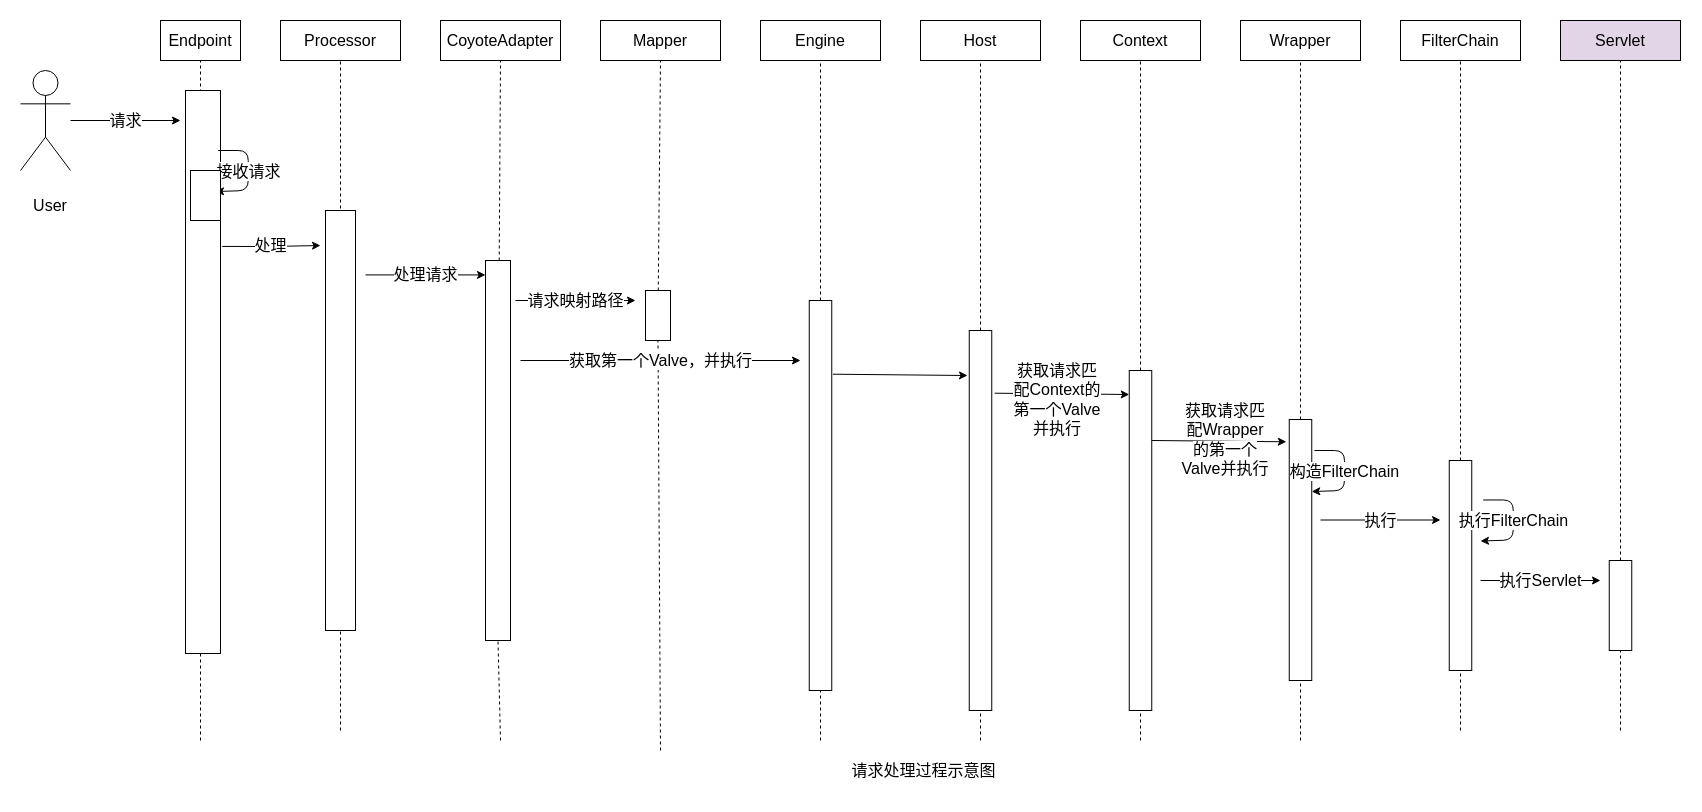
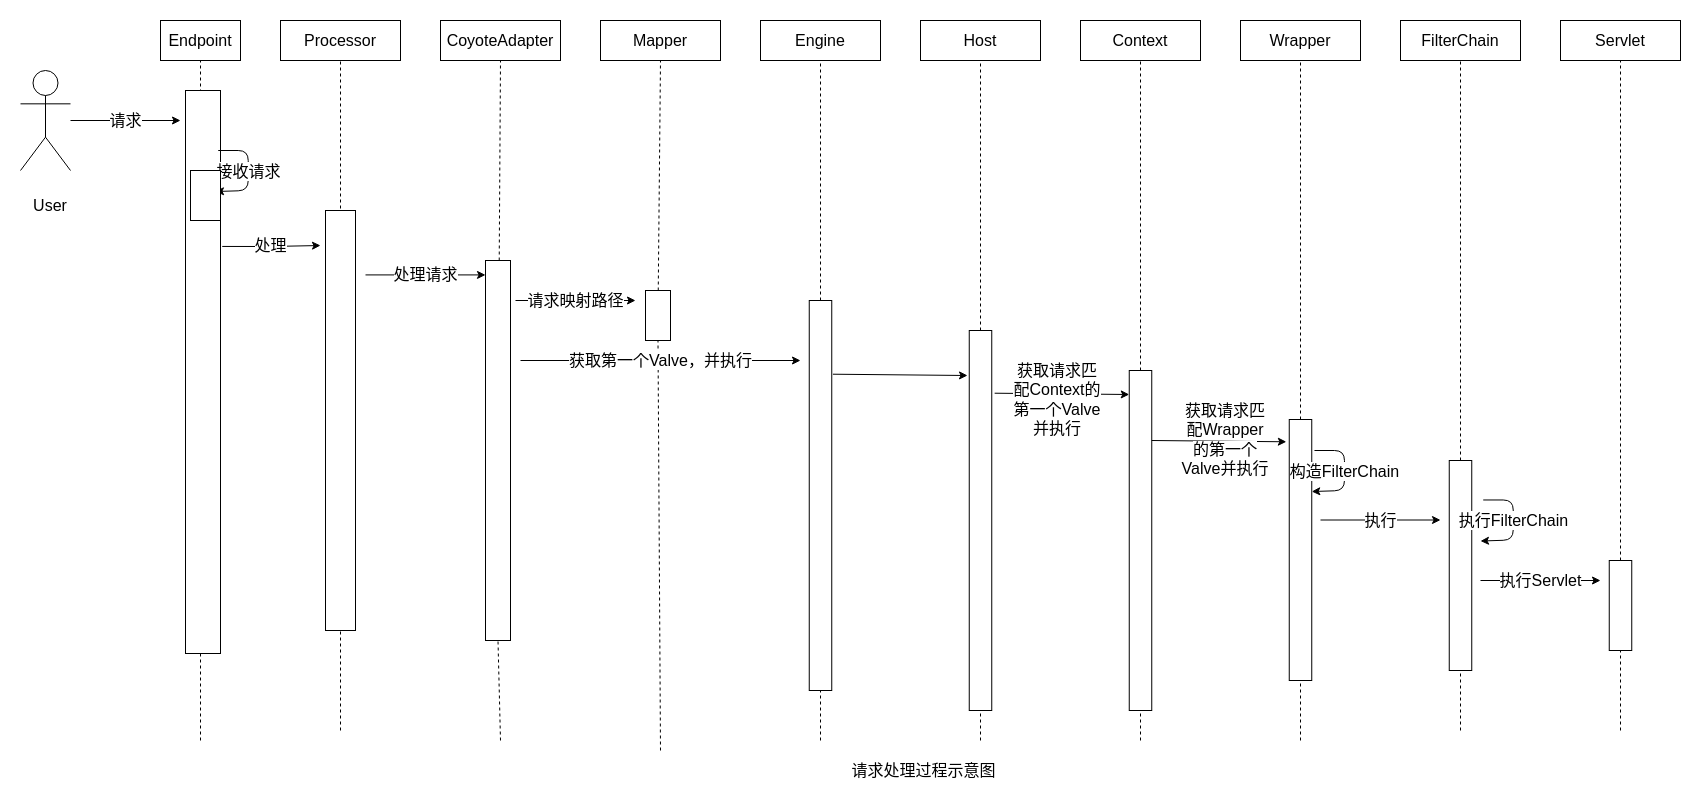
(1621, 41) -> (1621, 41)
